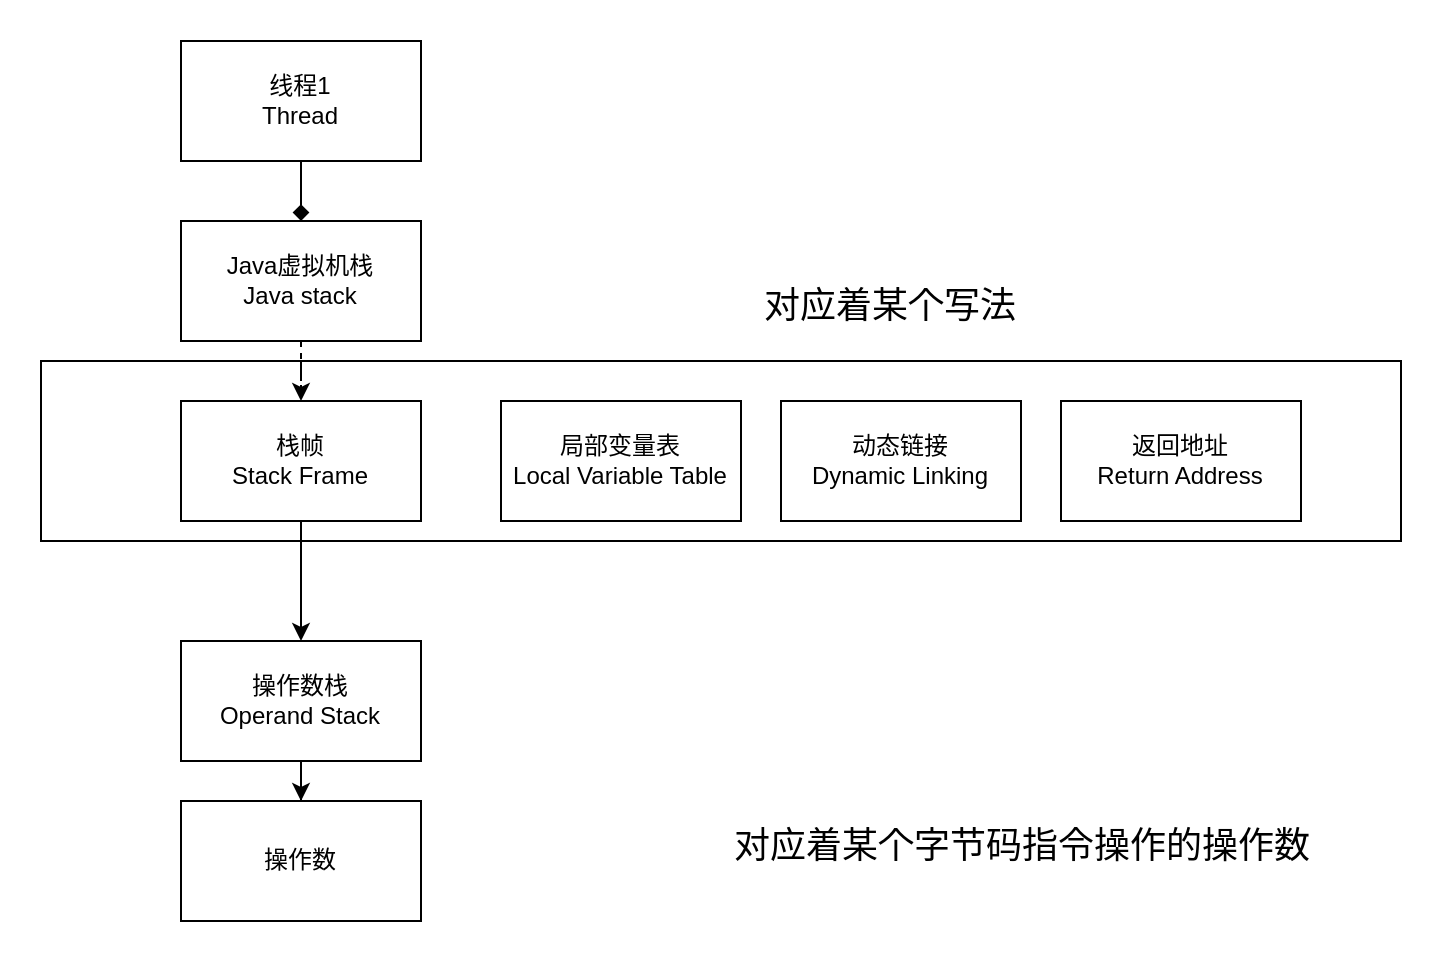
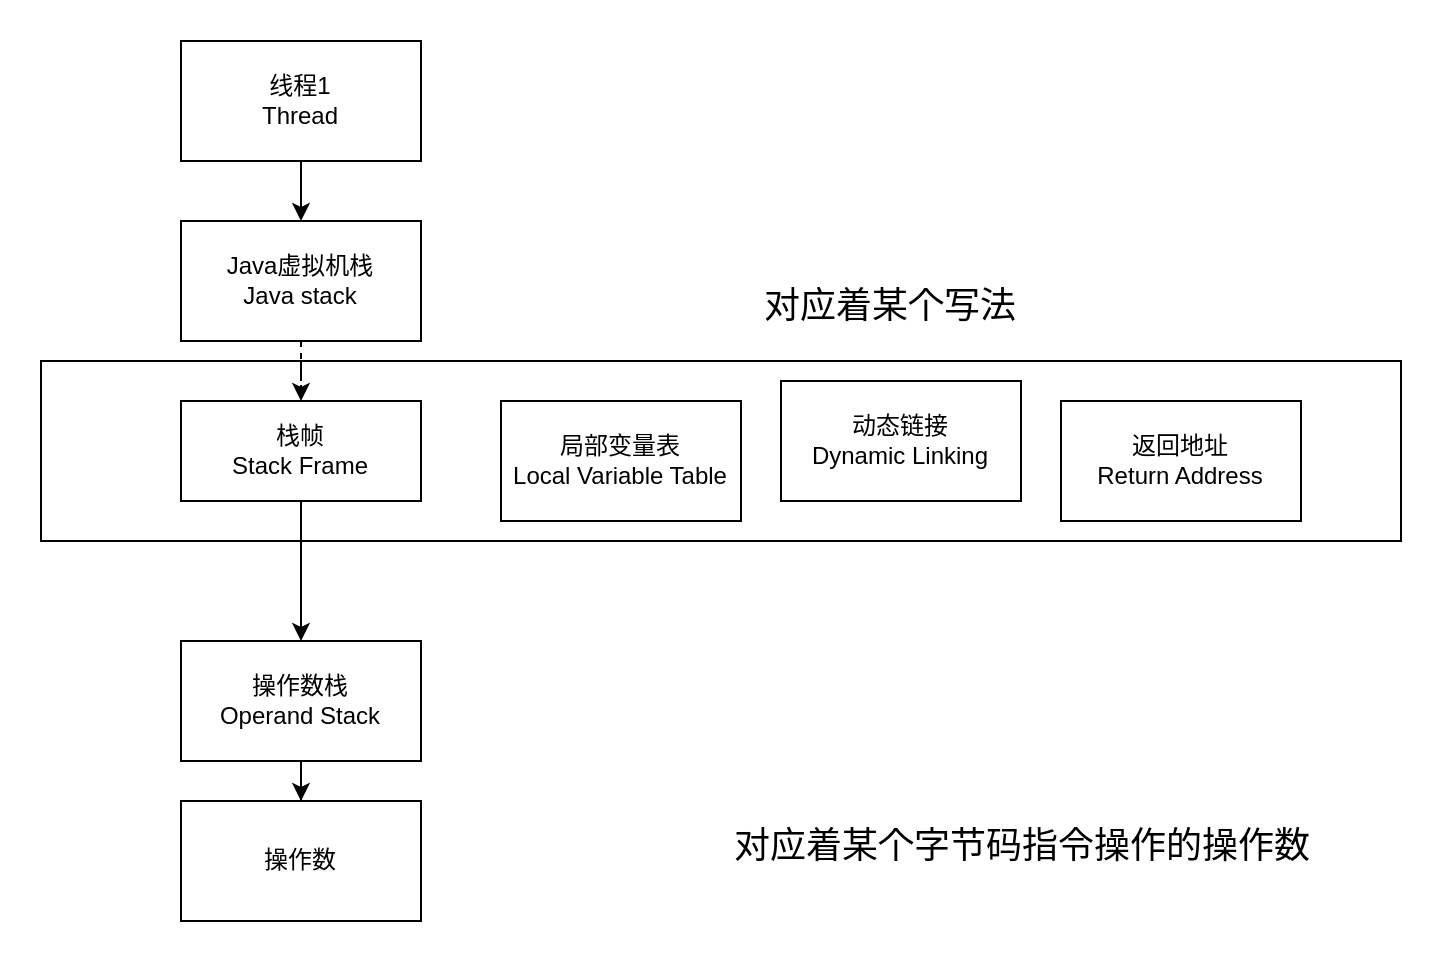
(301, 205) -> (301, 206)
(301, 461) -> (301, 451)
(901, 461) -> (901, 441)
